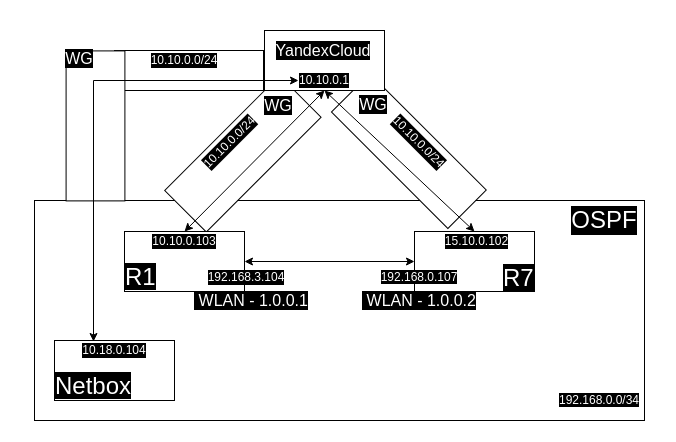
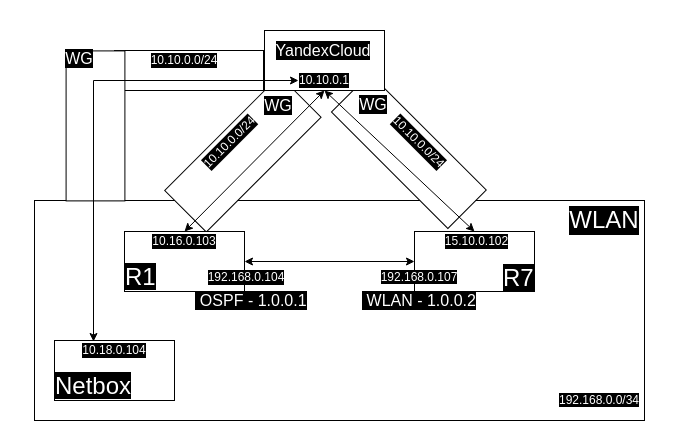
(605, 221) -> (605, 221)
(185, 242) -> (185, 242)
(247, 278) -> (247, 278)
(252, 301) -> (252, 301)
